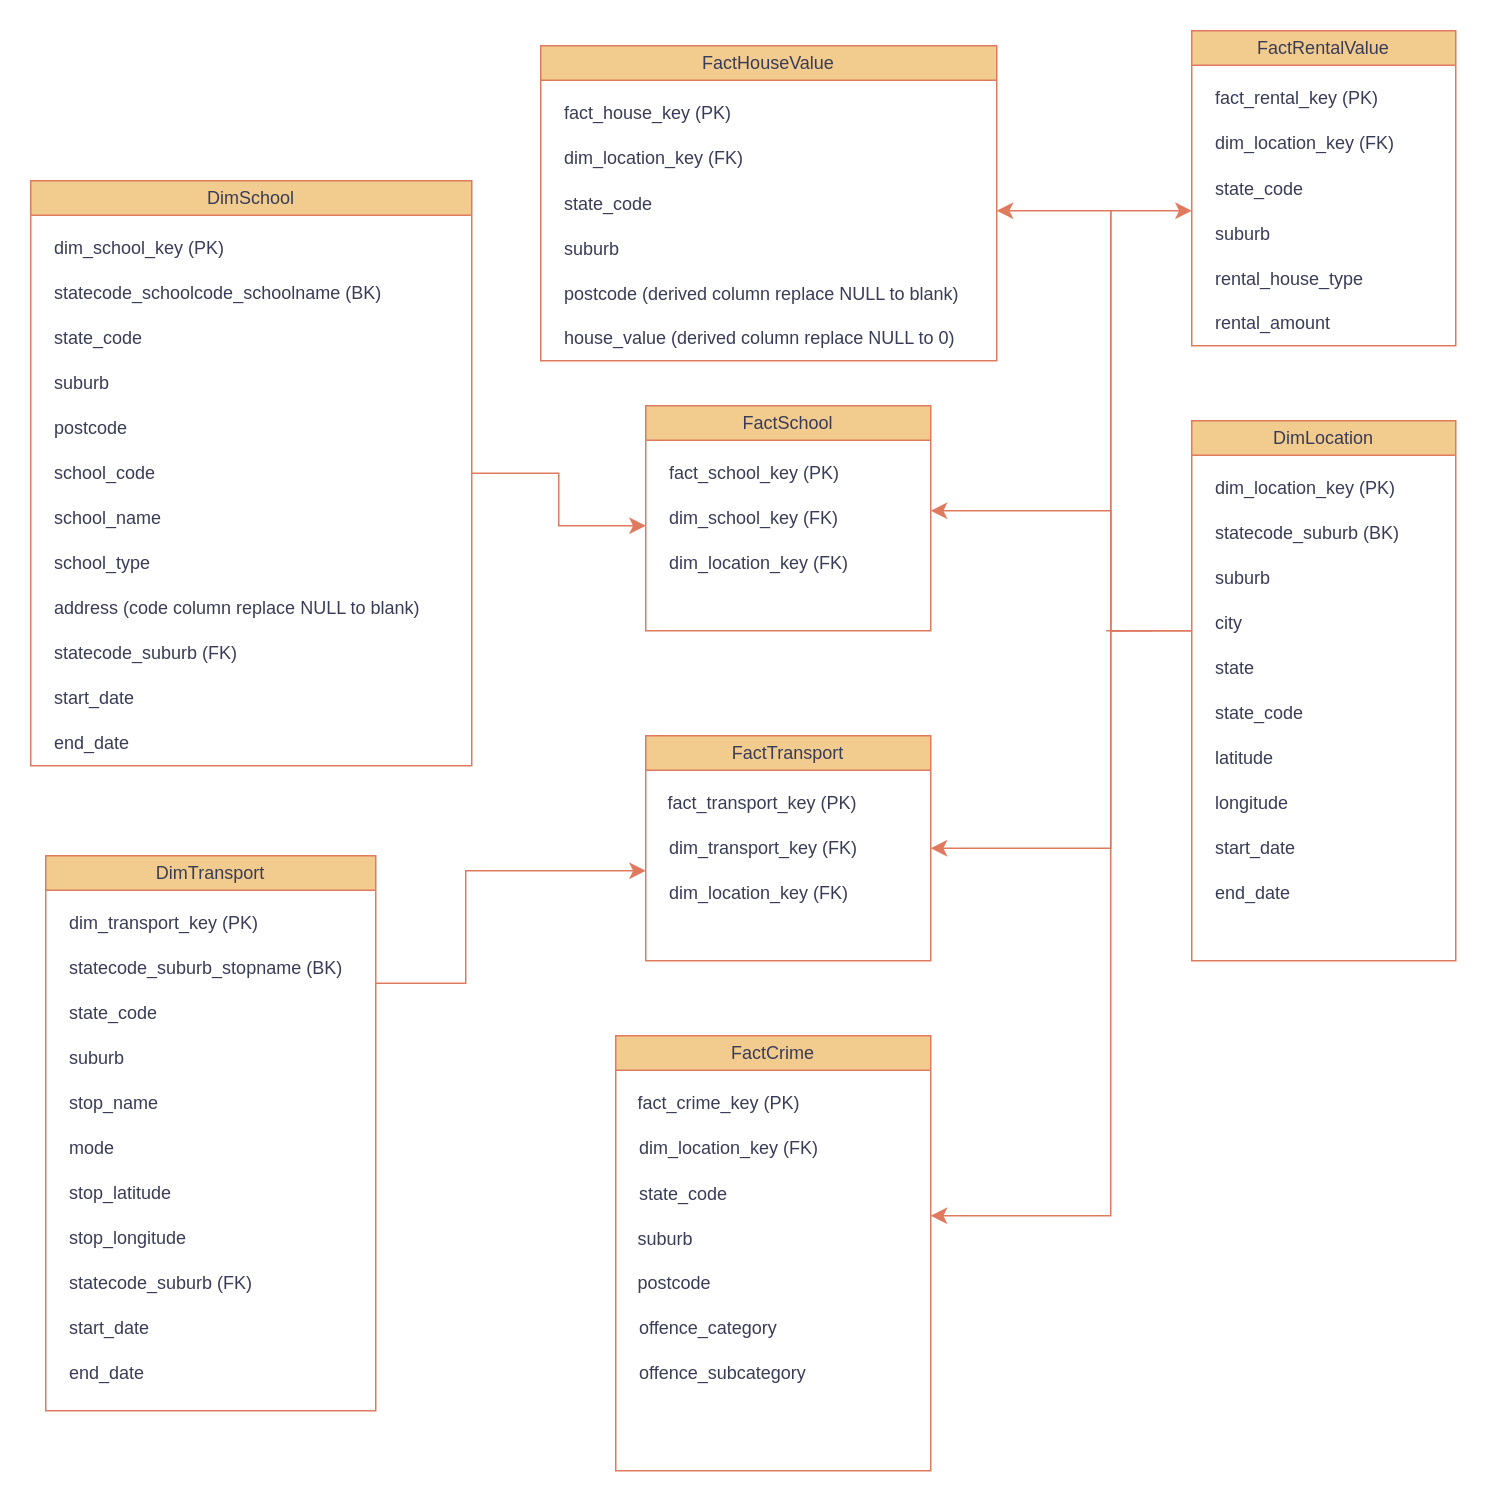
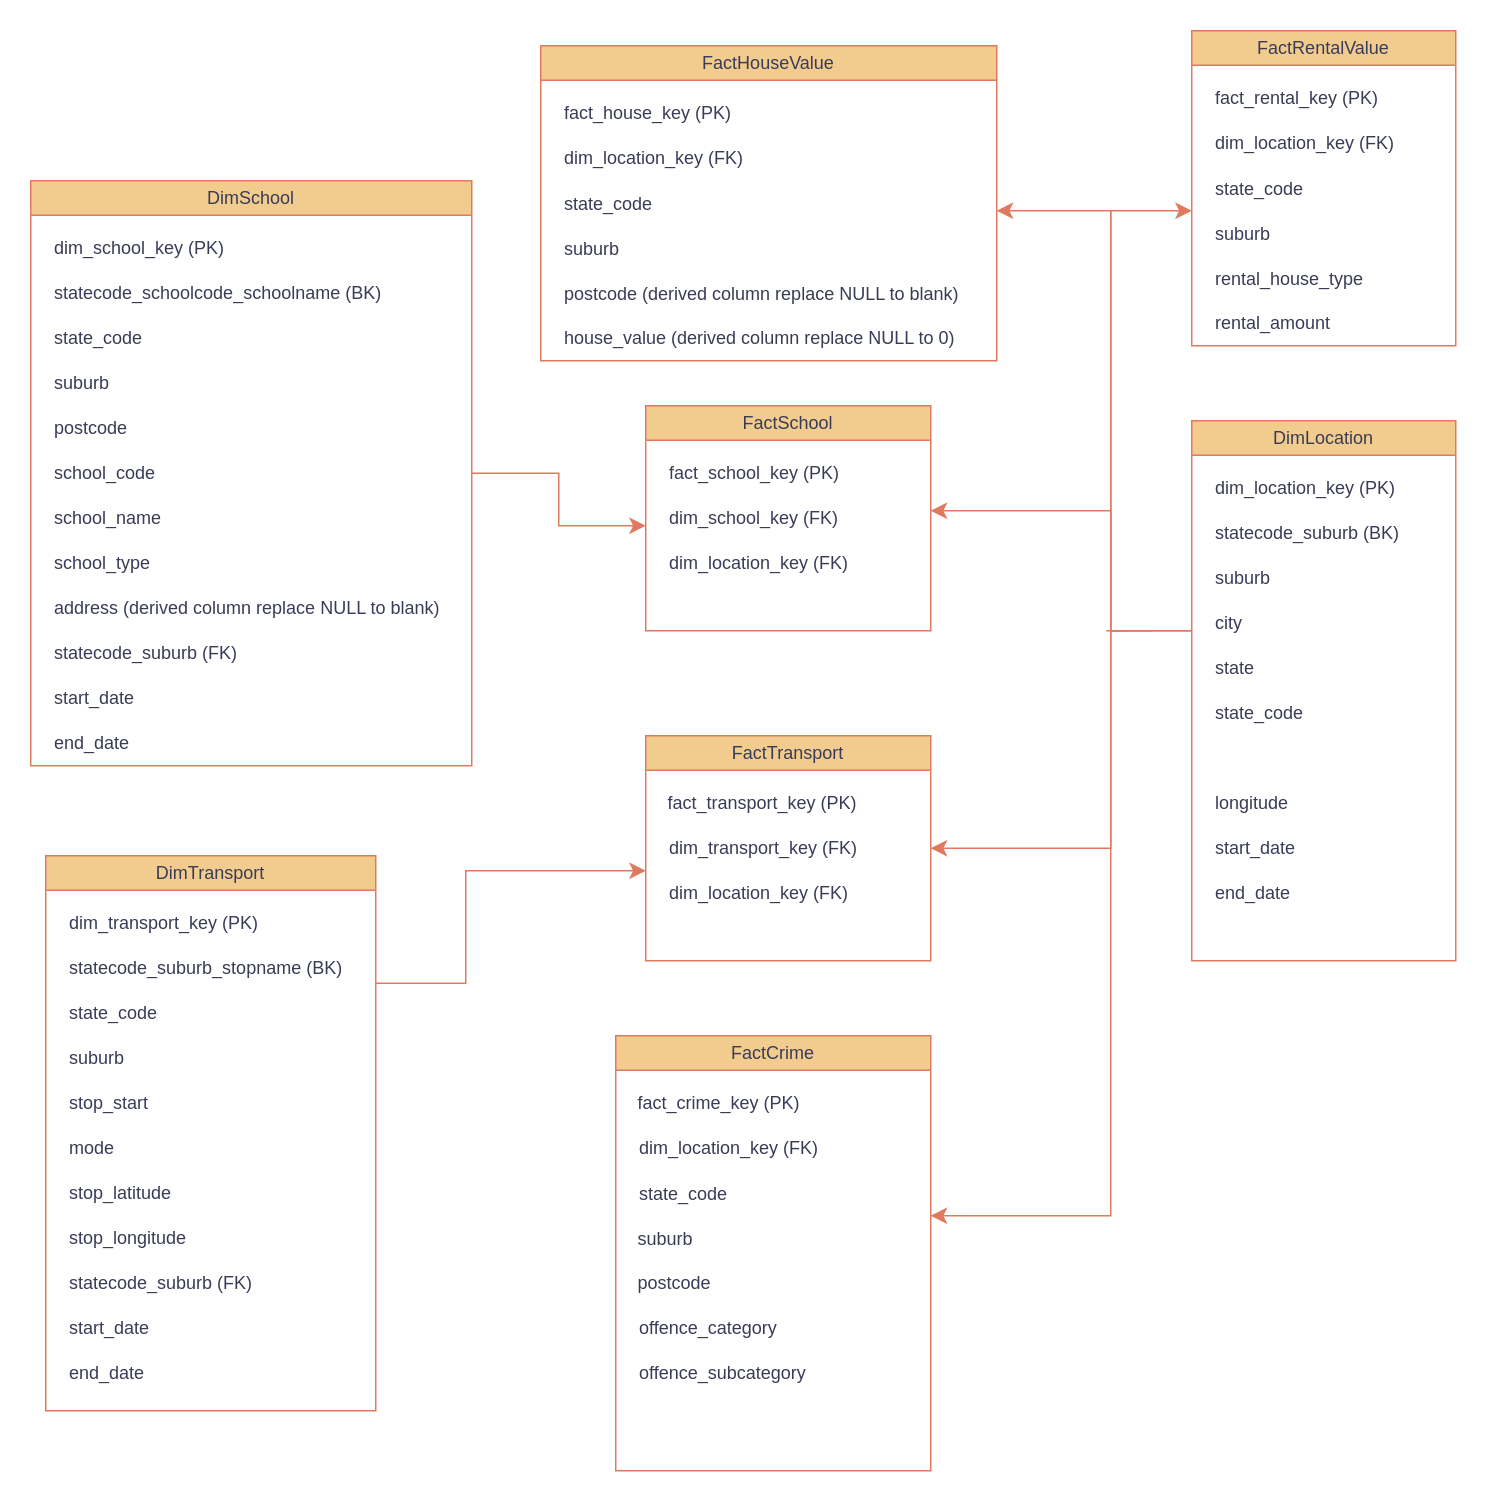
(250, 608) -> (263, 608)
(1258, 758) -> none
(115, 1103) -> (120, 1103)
